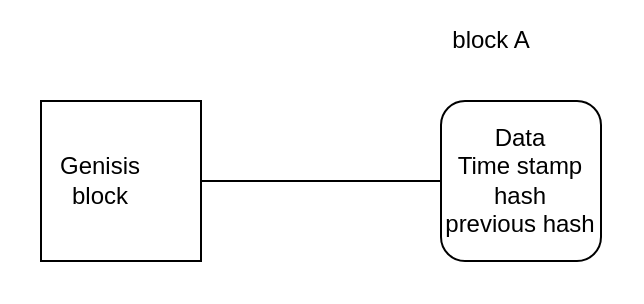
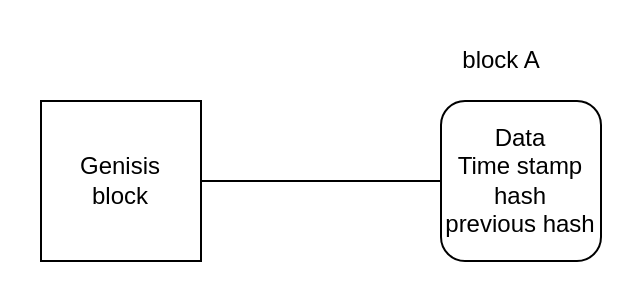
(491, 41) -> (501, 61)
(101, 181) -> (121, 181)
